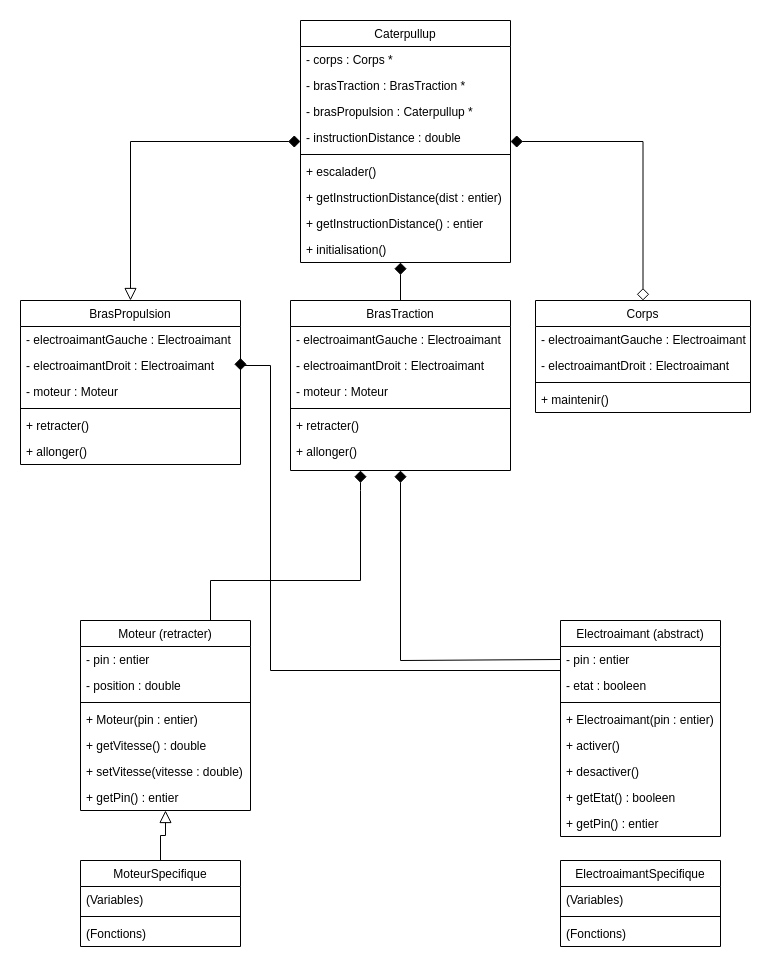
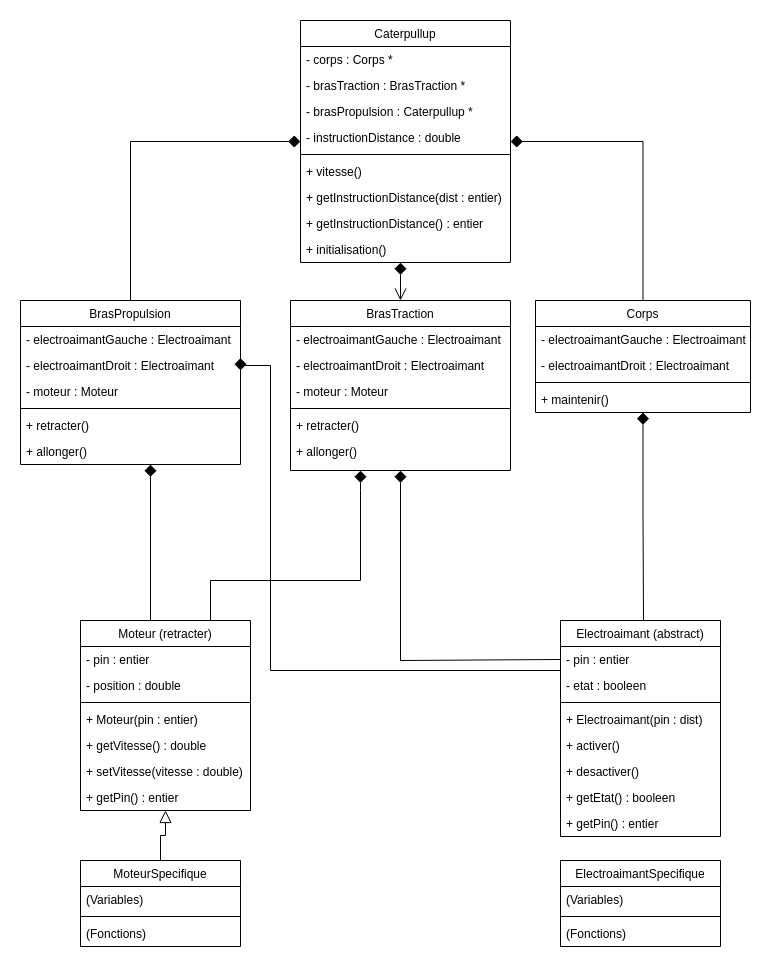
(347, 172) -> (340, 172)
(131, 287) -> (131, 292)
(643, 288) -> (643, 294)
(401, 295) -> (401, 295)
none -> (643, 524)
none -> (151, 549)
(651, 720) -> (644, 720)
